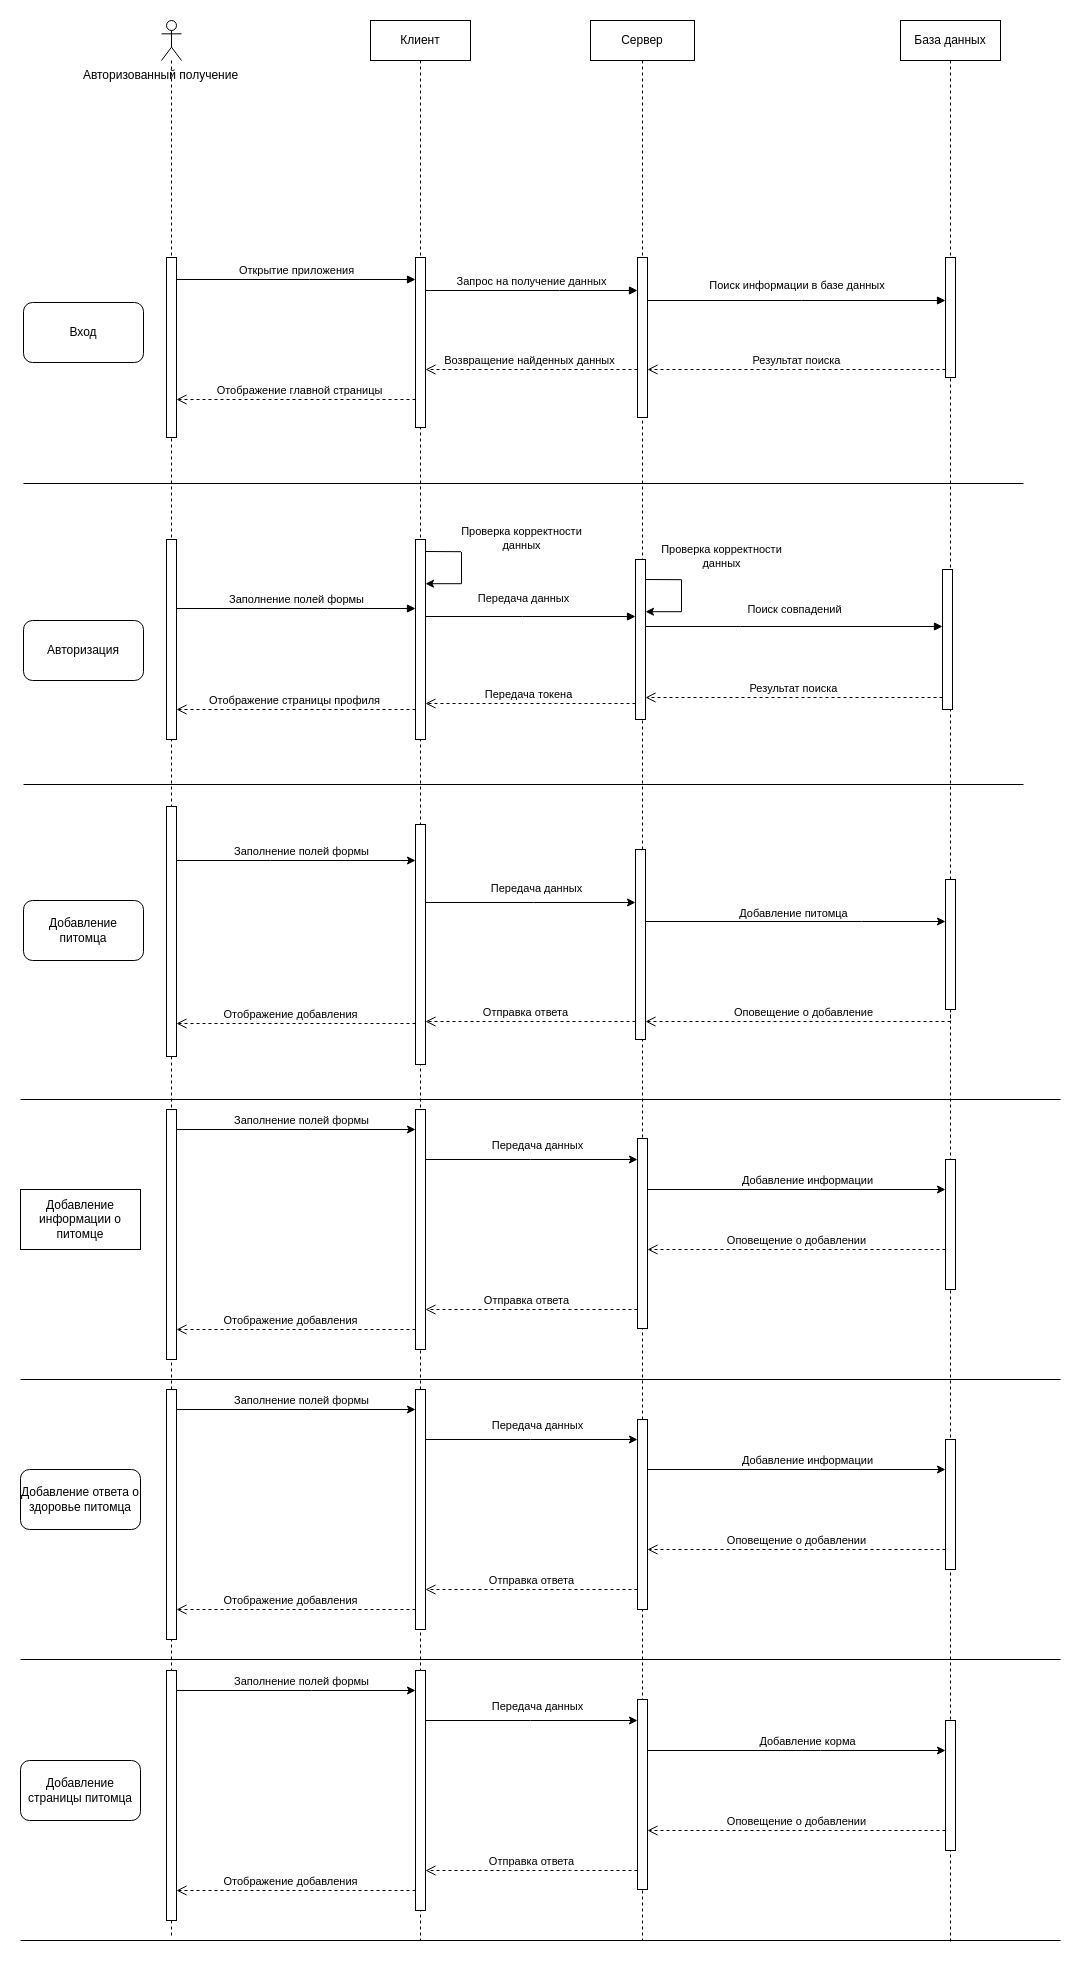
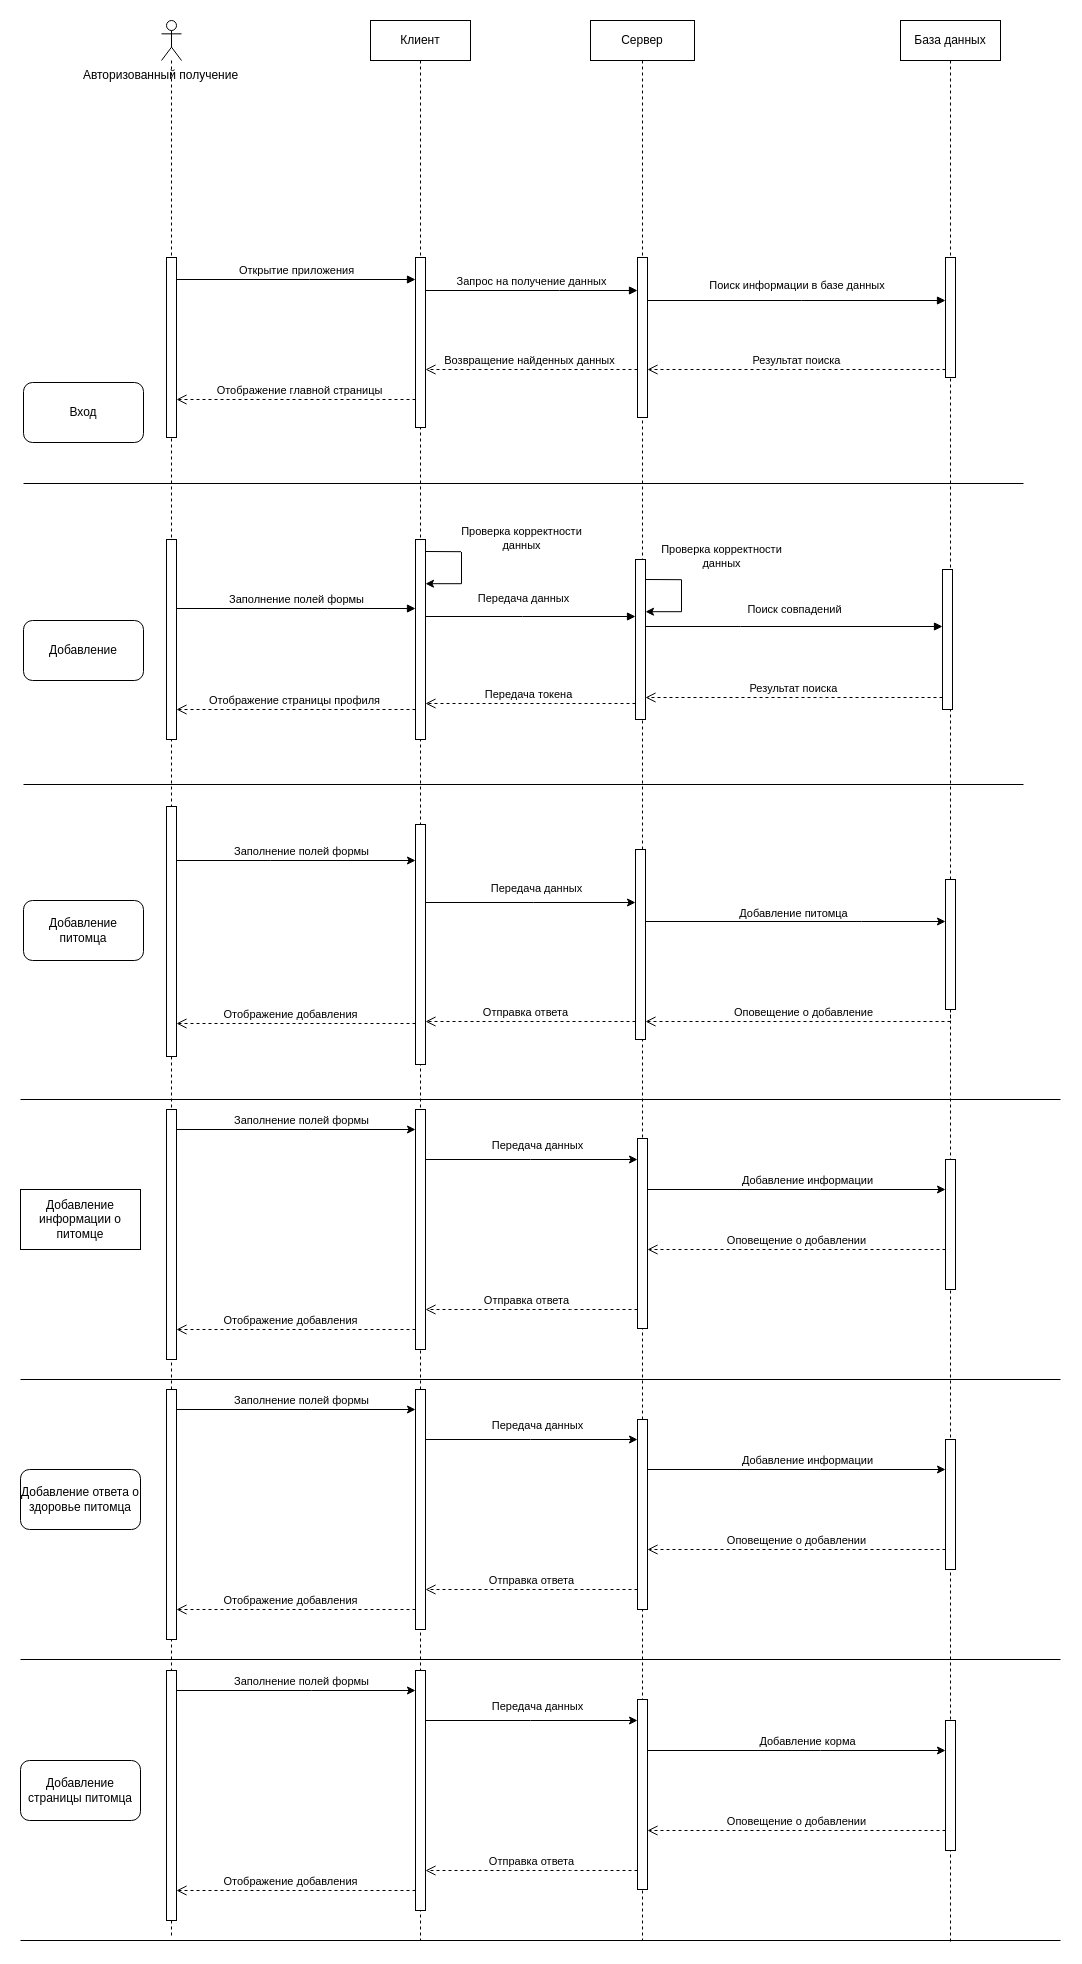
(84, 333) -> (84, 413)
(84, 651) -> (84, 651)
